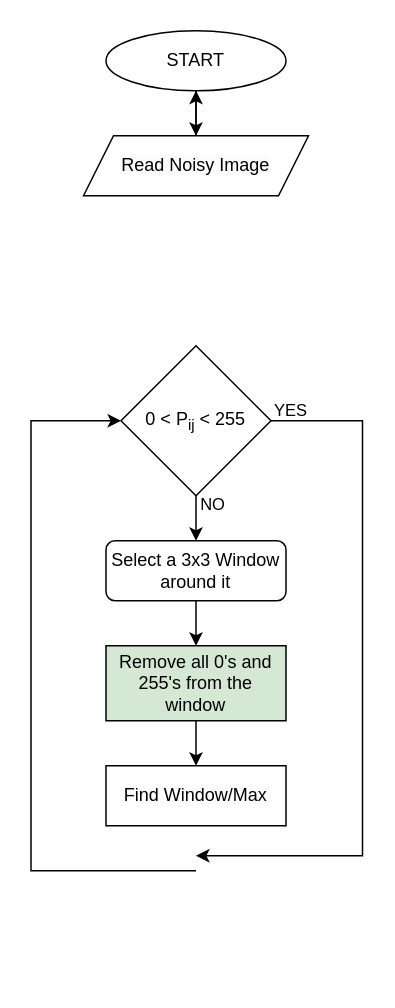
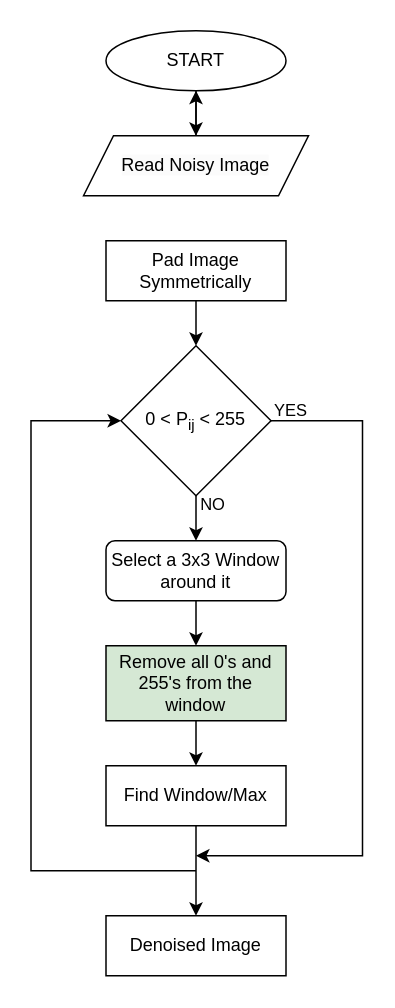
none -> (196, 271)
none -> (196, 329)
none -> (196, 866)
none -> (196, 946)
